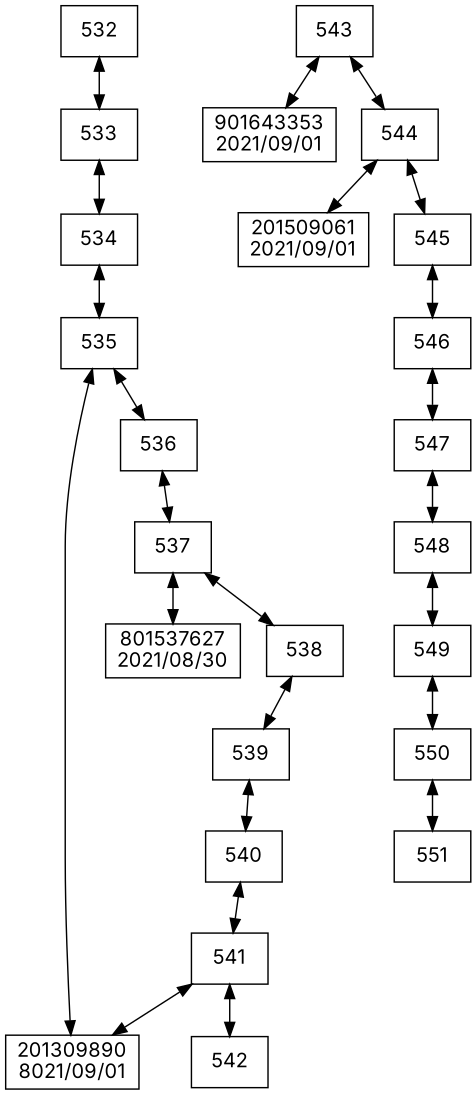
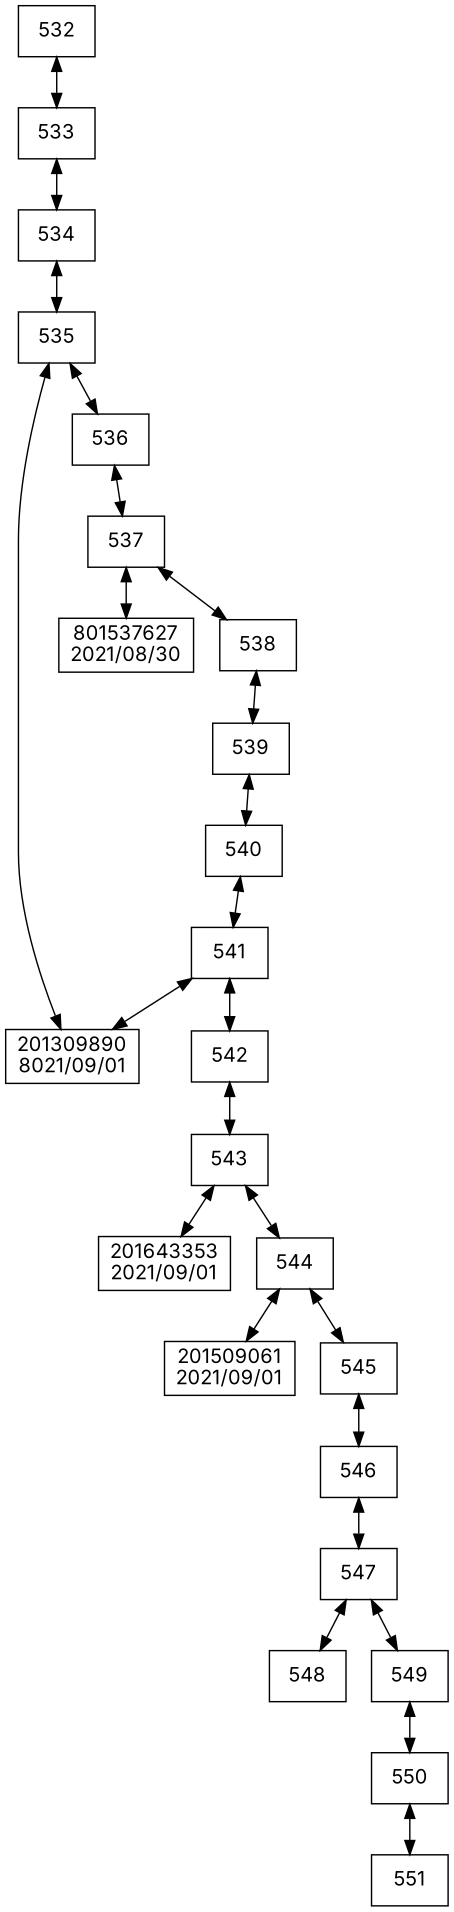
(269, 135) -> (164, 1263)
(433, 599) -> (384, 1625)
none -> (230, 1108)
